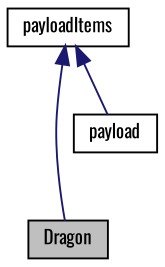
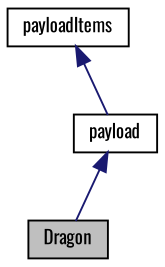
(56, 143) -> (88, 195)
